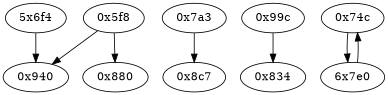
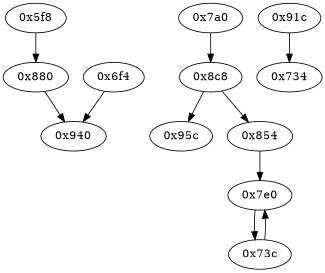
(36, 18) -> (114, 77)
(194, 18) -> (211, 18)
(273, 18) -> (289, 18)
(353, 18) -> (260, 254)
(78, 45) -> (52, 103)
(194, 77) -> (211, 77)
(273, 77) -> (289, 77)
(353, 77) -> (260, 195)
none -> (181, 136)
none -> (260, 136)
